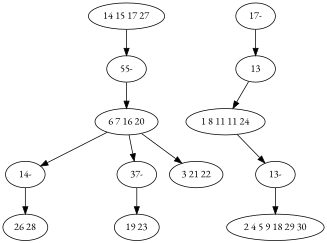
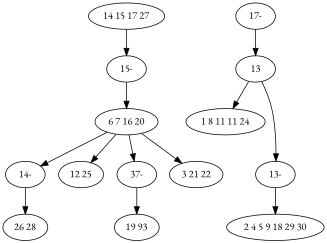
(127, 69) -> (127, 69)
(248, 146) -> (273, 117)
none -> (81, 175)
(137, 227) -> (137, 227)
